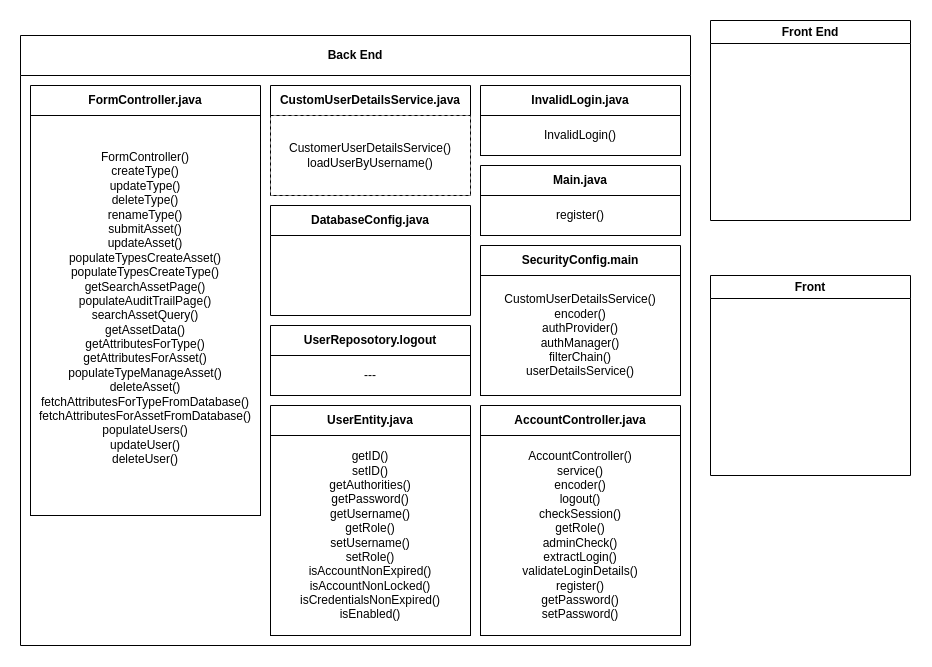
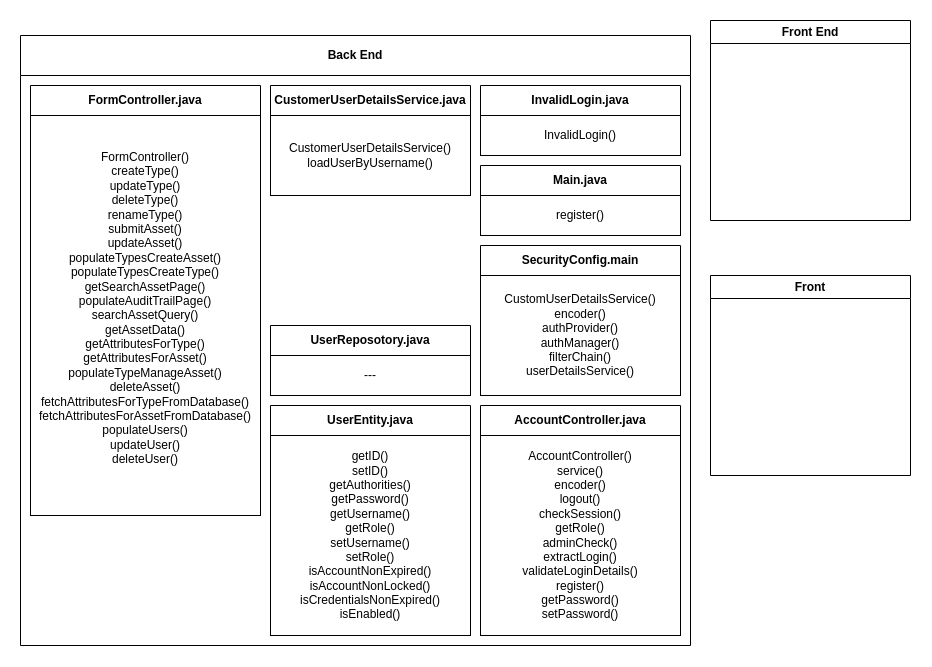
(371, 101) -> (371, 101)
(371, 156) -> (371, 156)
(371, 261) -> none
(371, 341) -> (371, 341)
